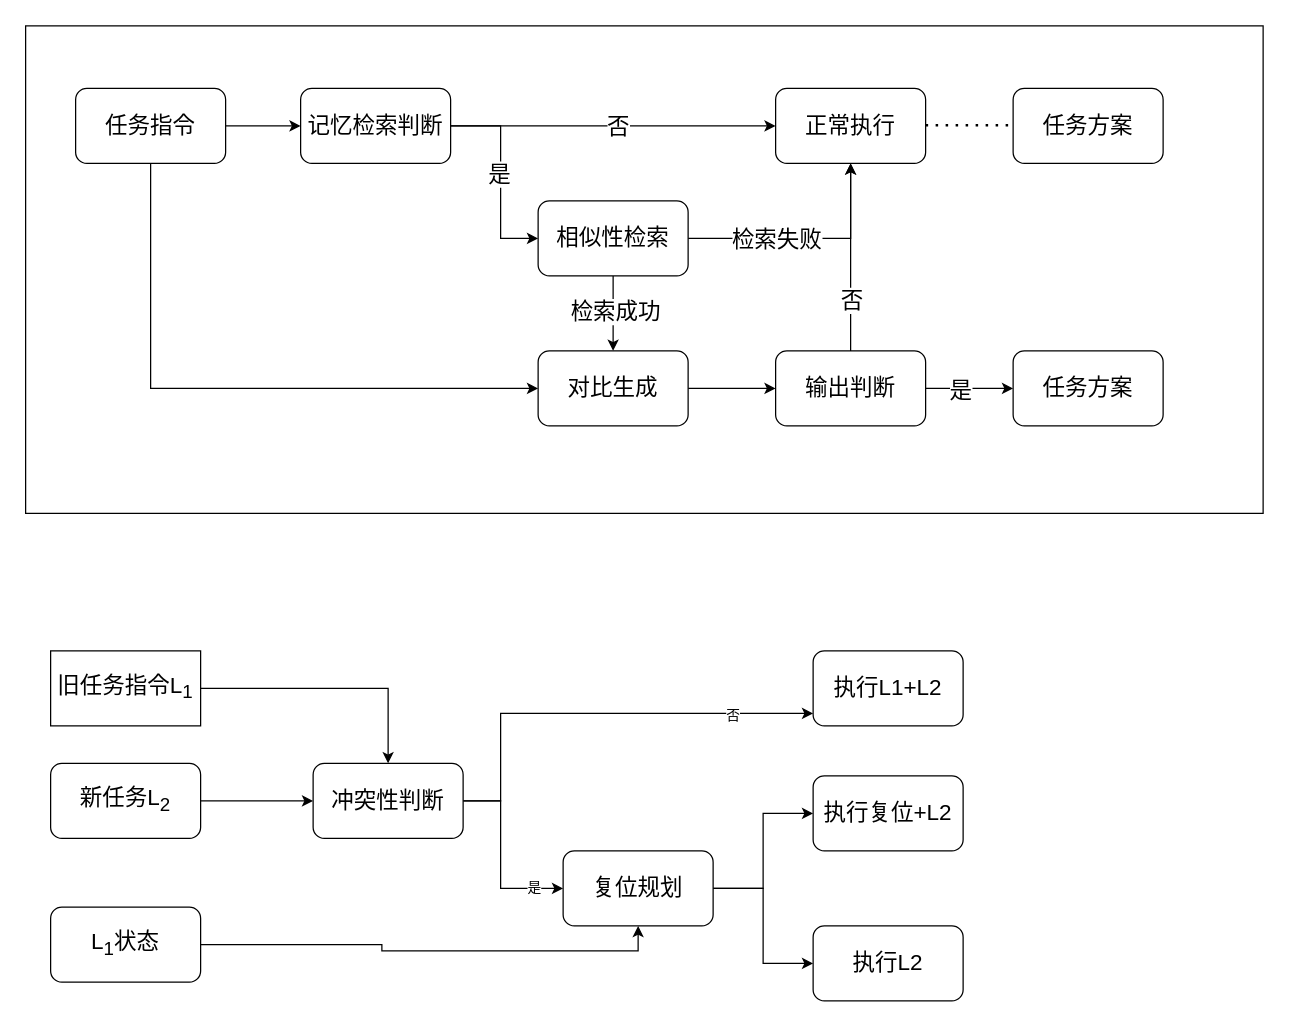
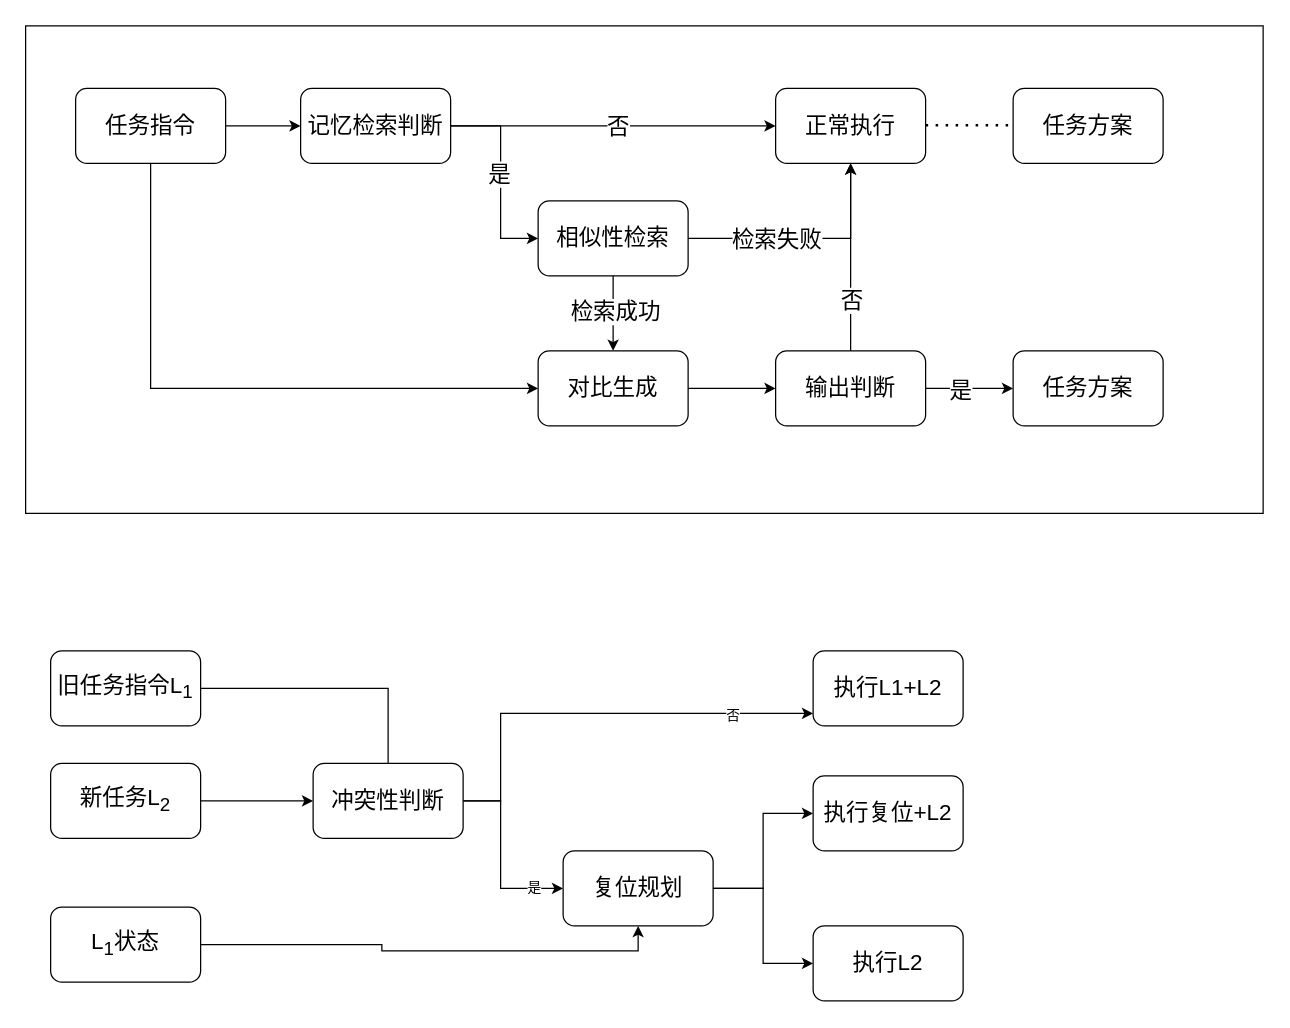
(126, 688) -> (126, 688)
(388, 753) -> (388, 756)
